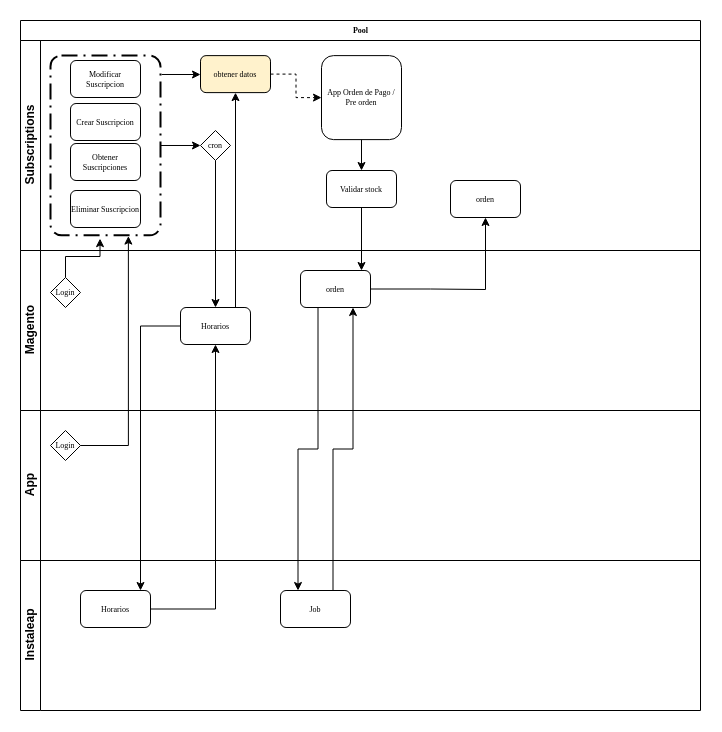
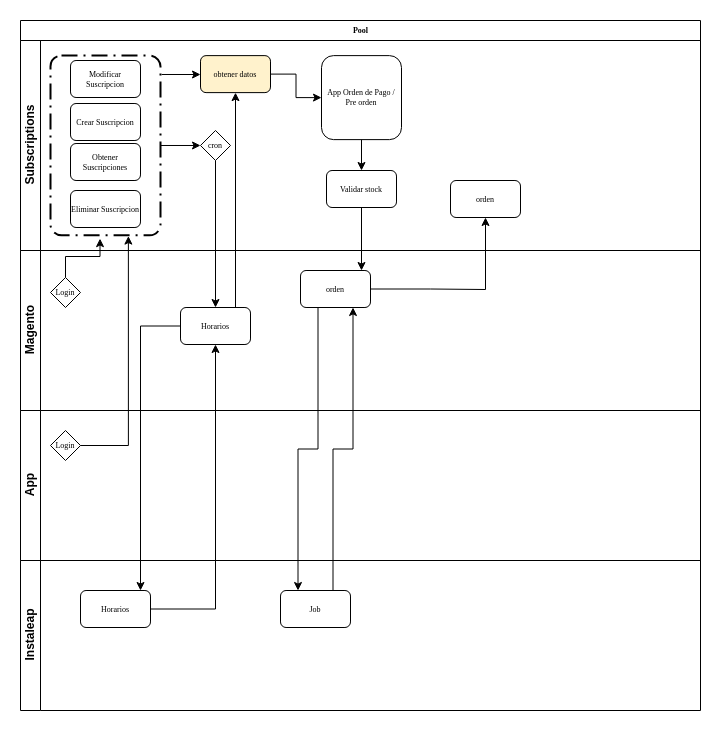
(296, 82) -> (296, 82)
